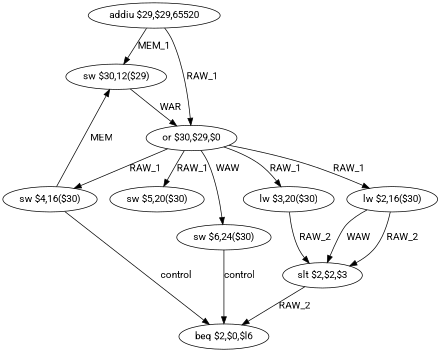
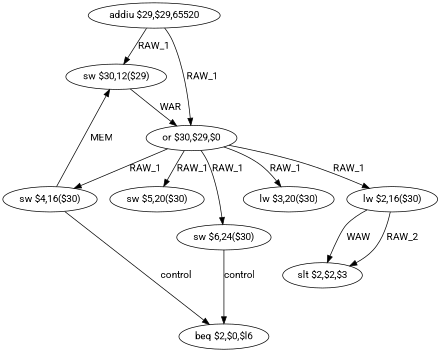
(154, 46) -> (154, 46)
(228, 169) -> (228, 169)
(294, 236) -> none
(277, 304) -> none
